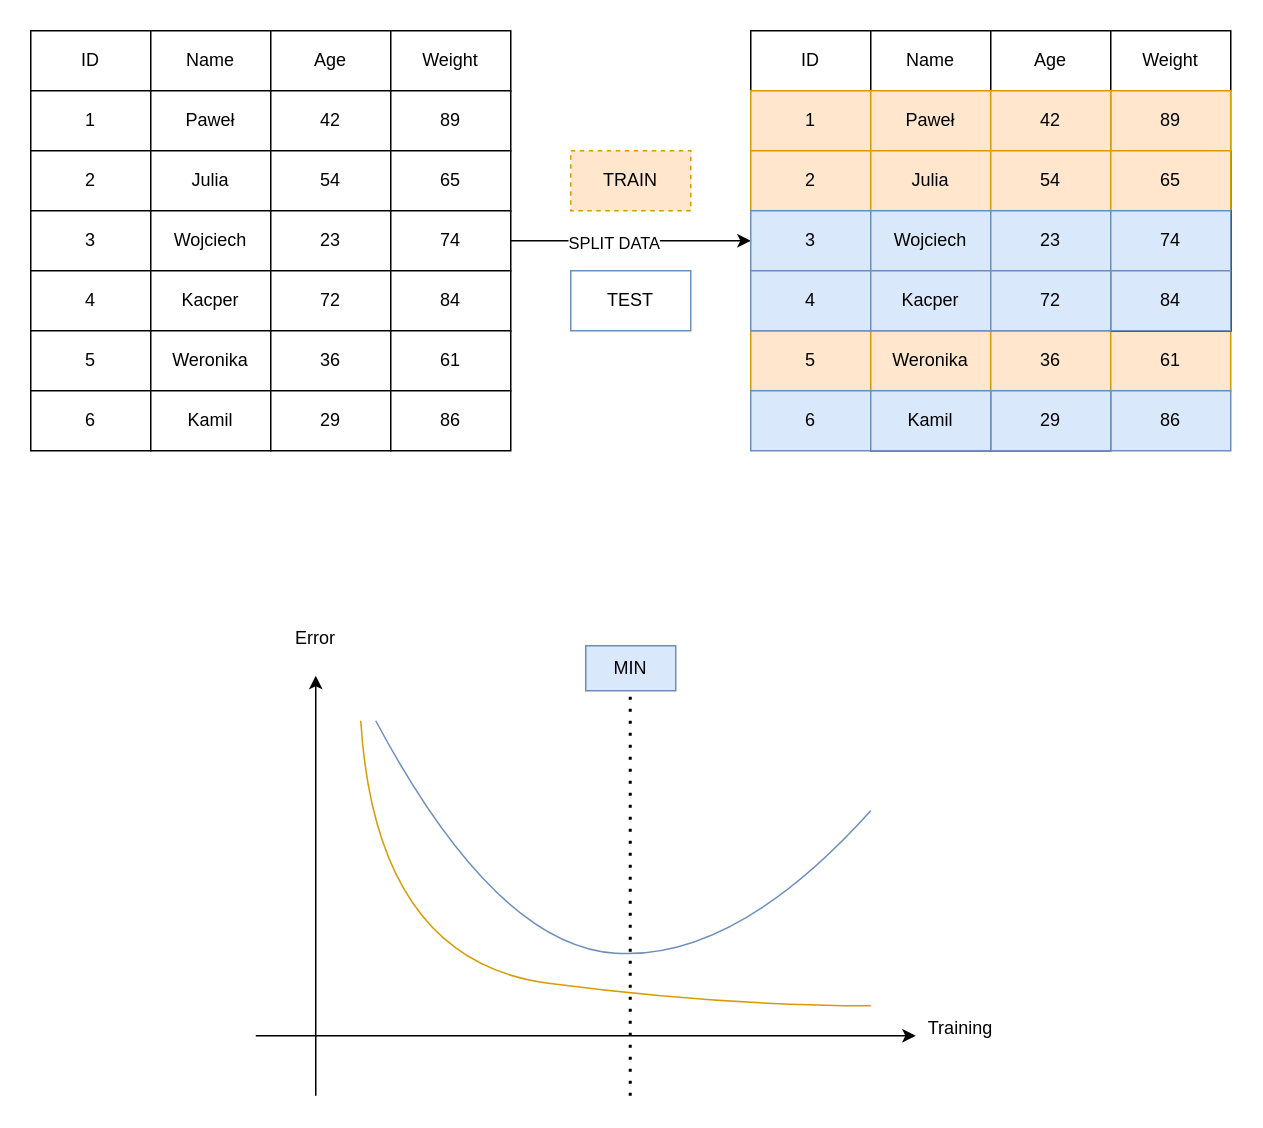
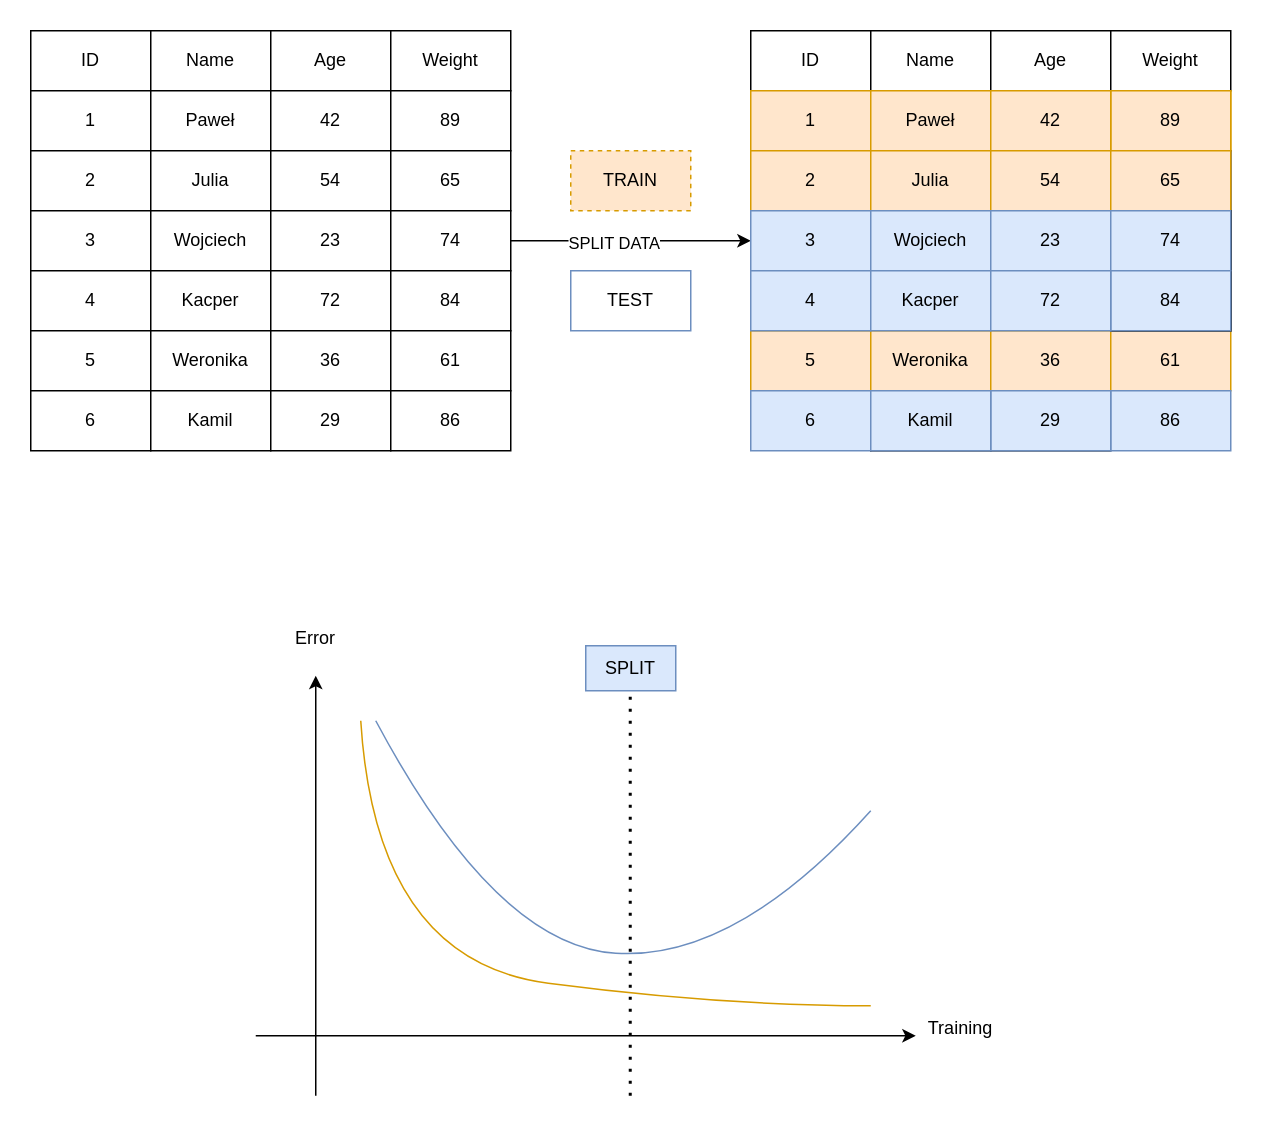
(631, 668) -> (631, 668)
